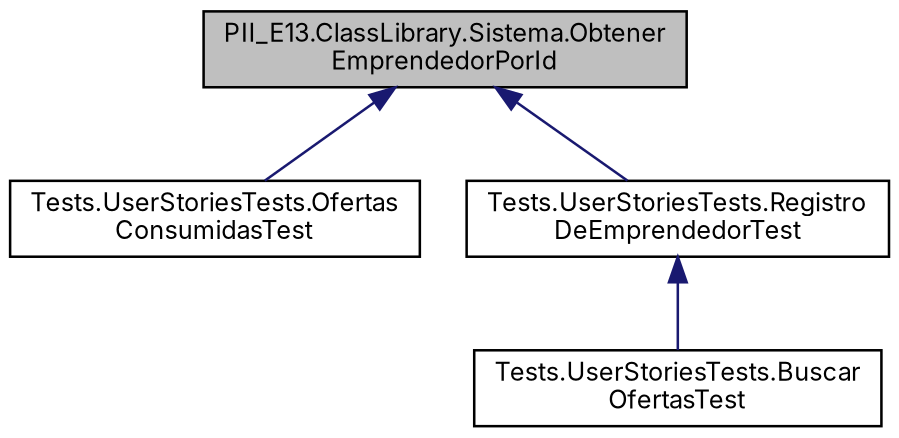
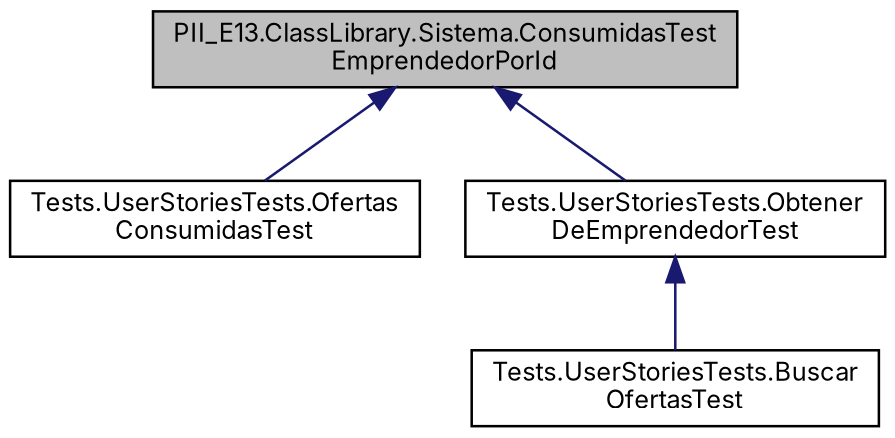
(445, 49) -> (445, 49)
(678, 219) -> (675, 219)
